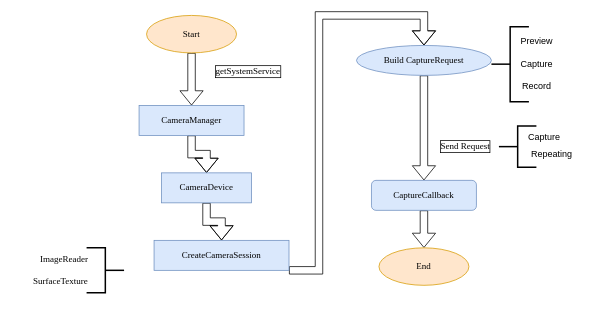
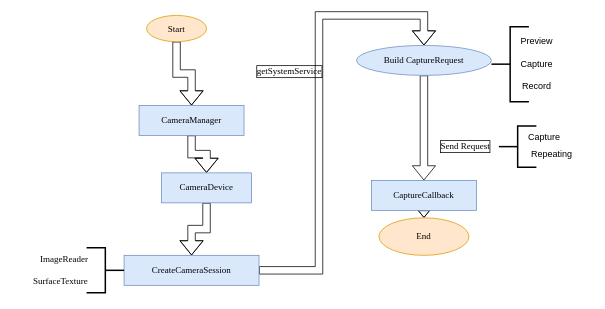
(192, 34) -> (177, 29)
(248, 72) -> (289, 72)
(424, 195) -> (424, 195)
(222, 255) -> (192, 270)
(424, 267) -> (424, 237)
